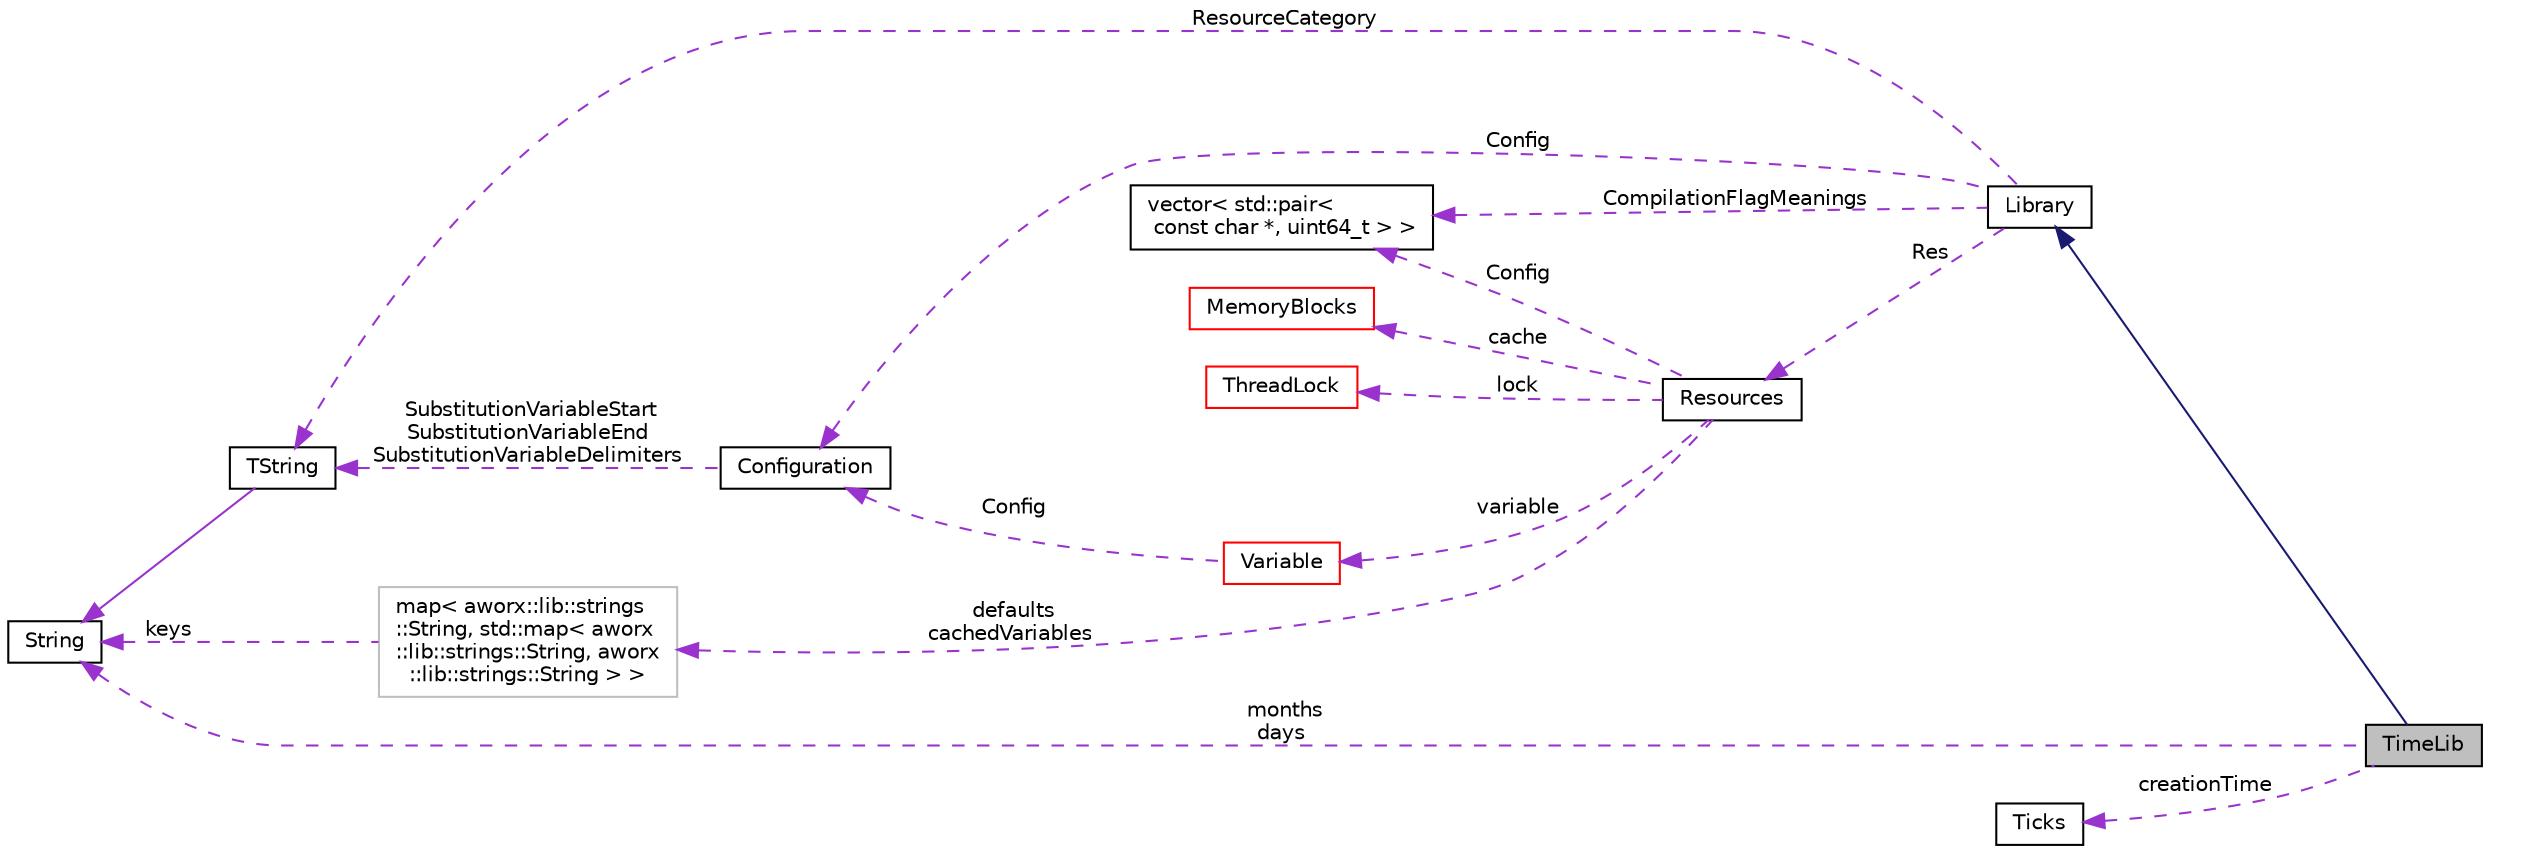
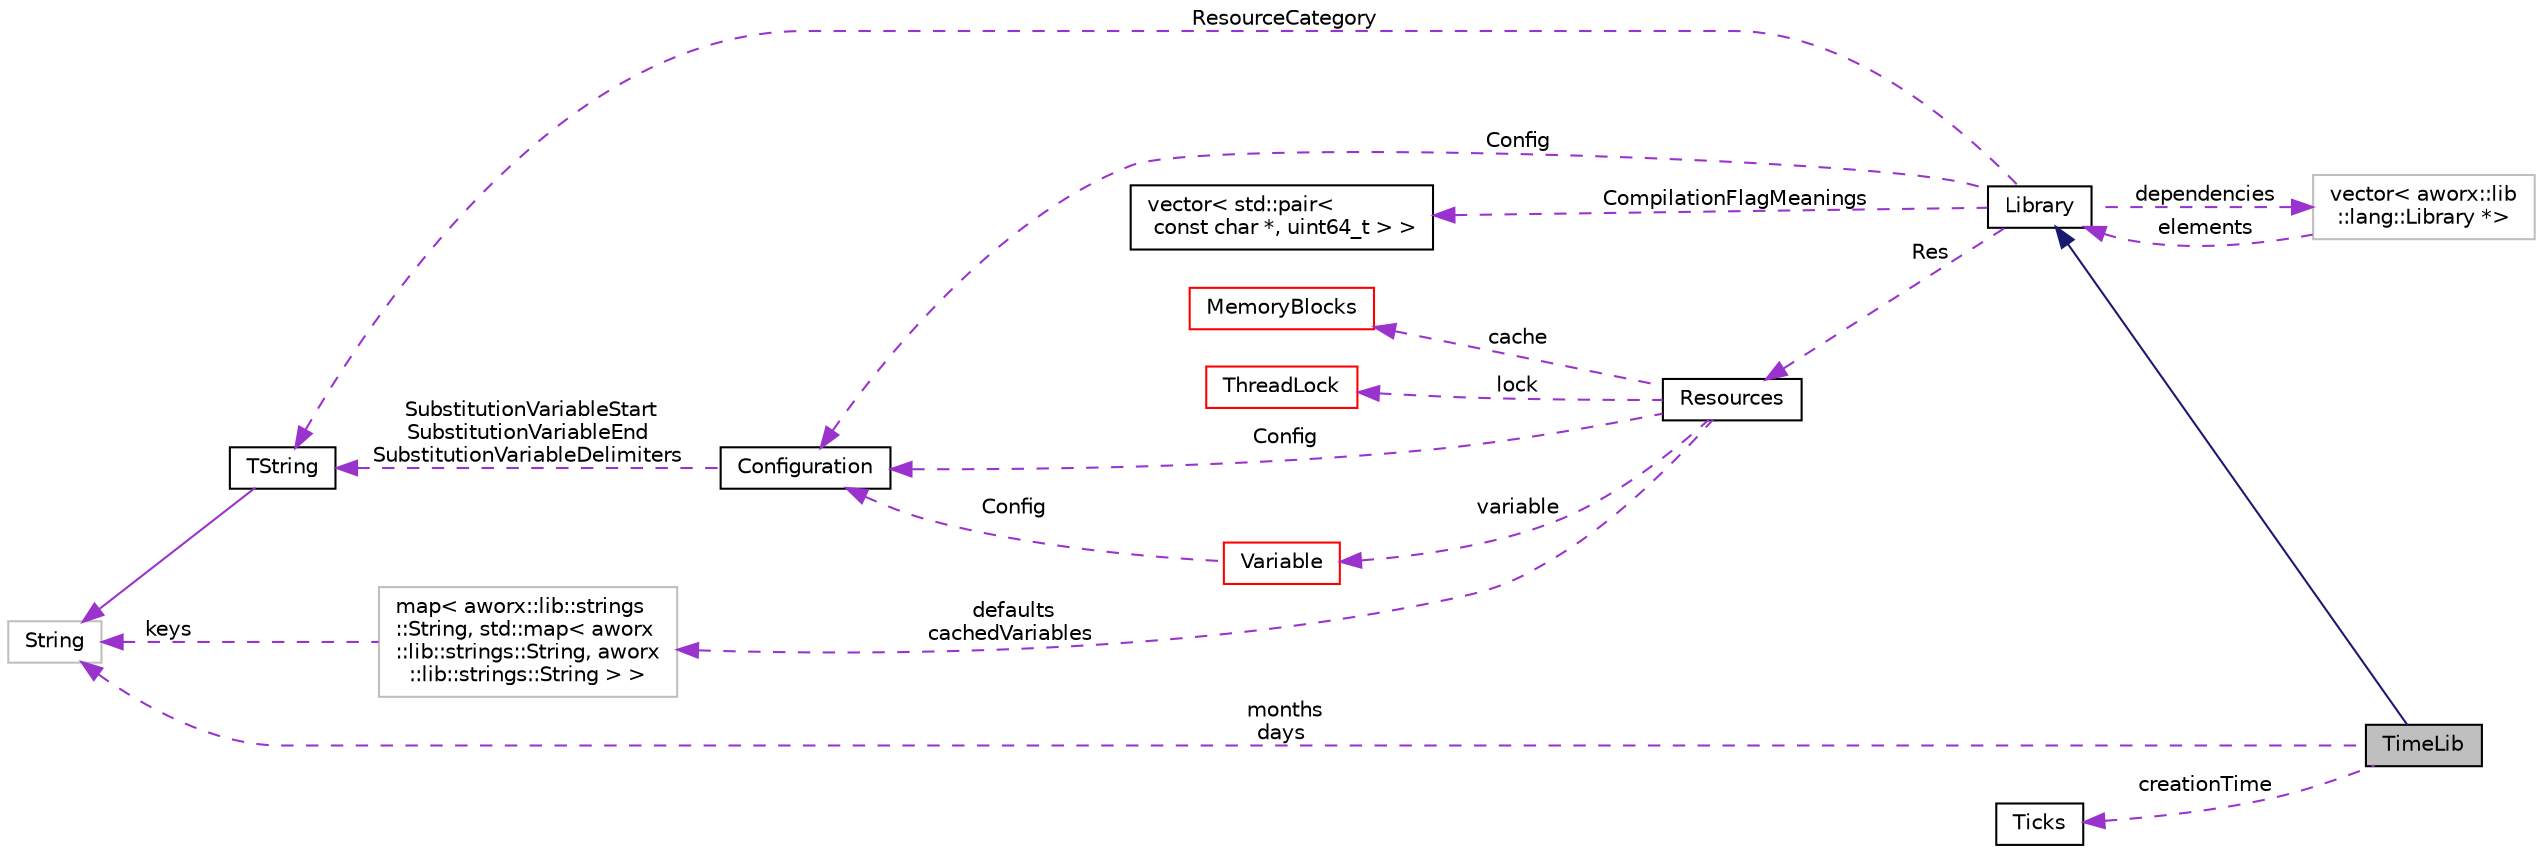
none -> (2424, 207)
(1545, 313) -> (1289, 460)
(55, 642) -> (55, 642)
